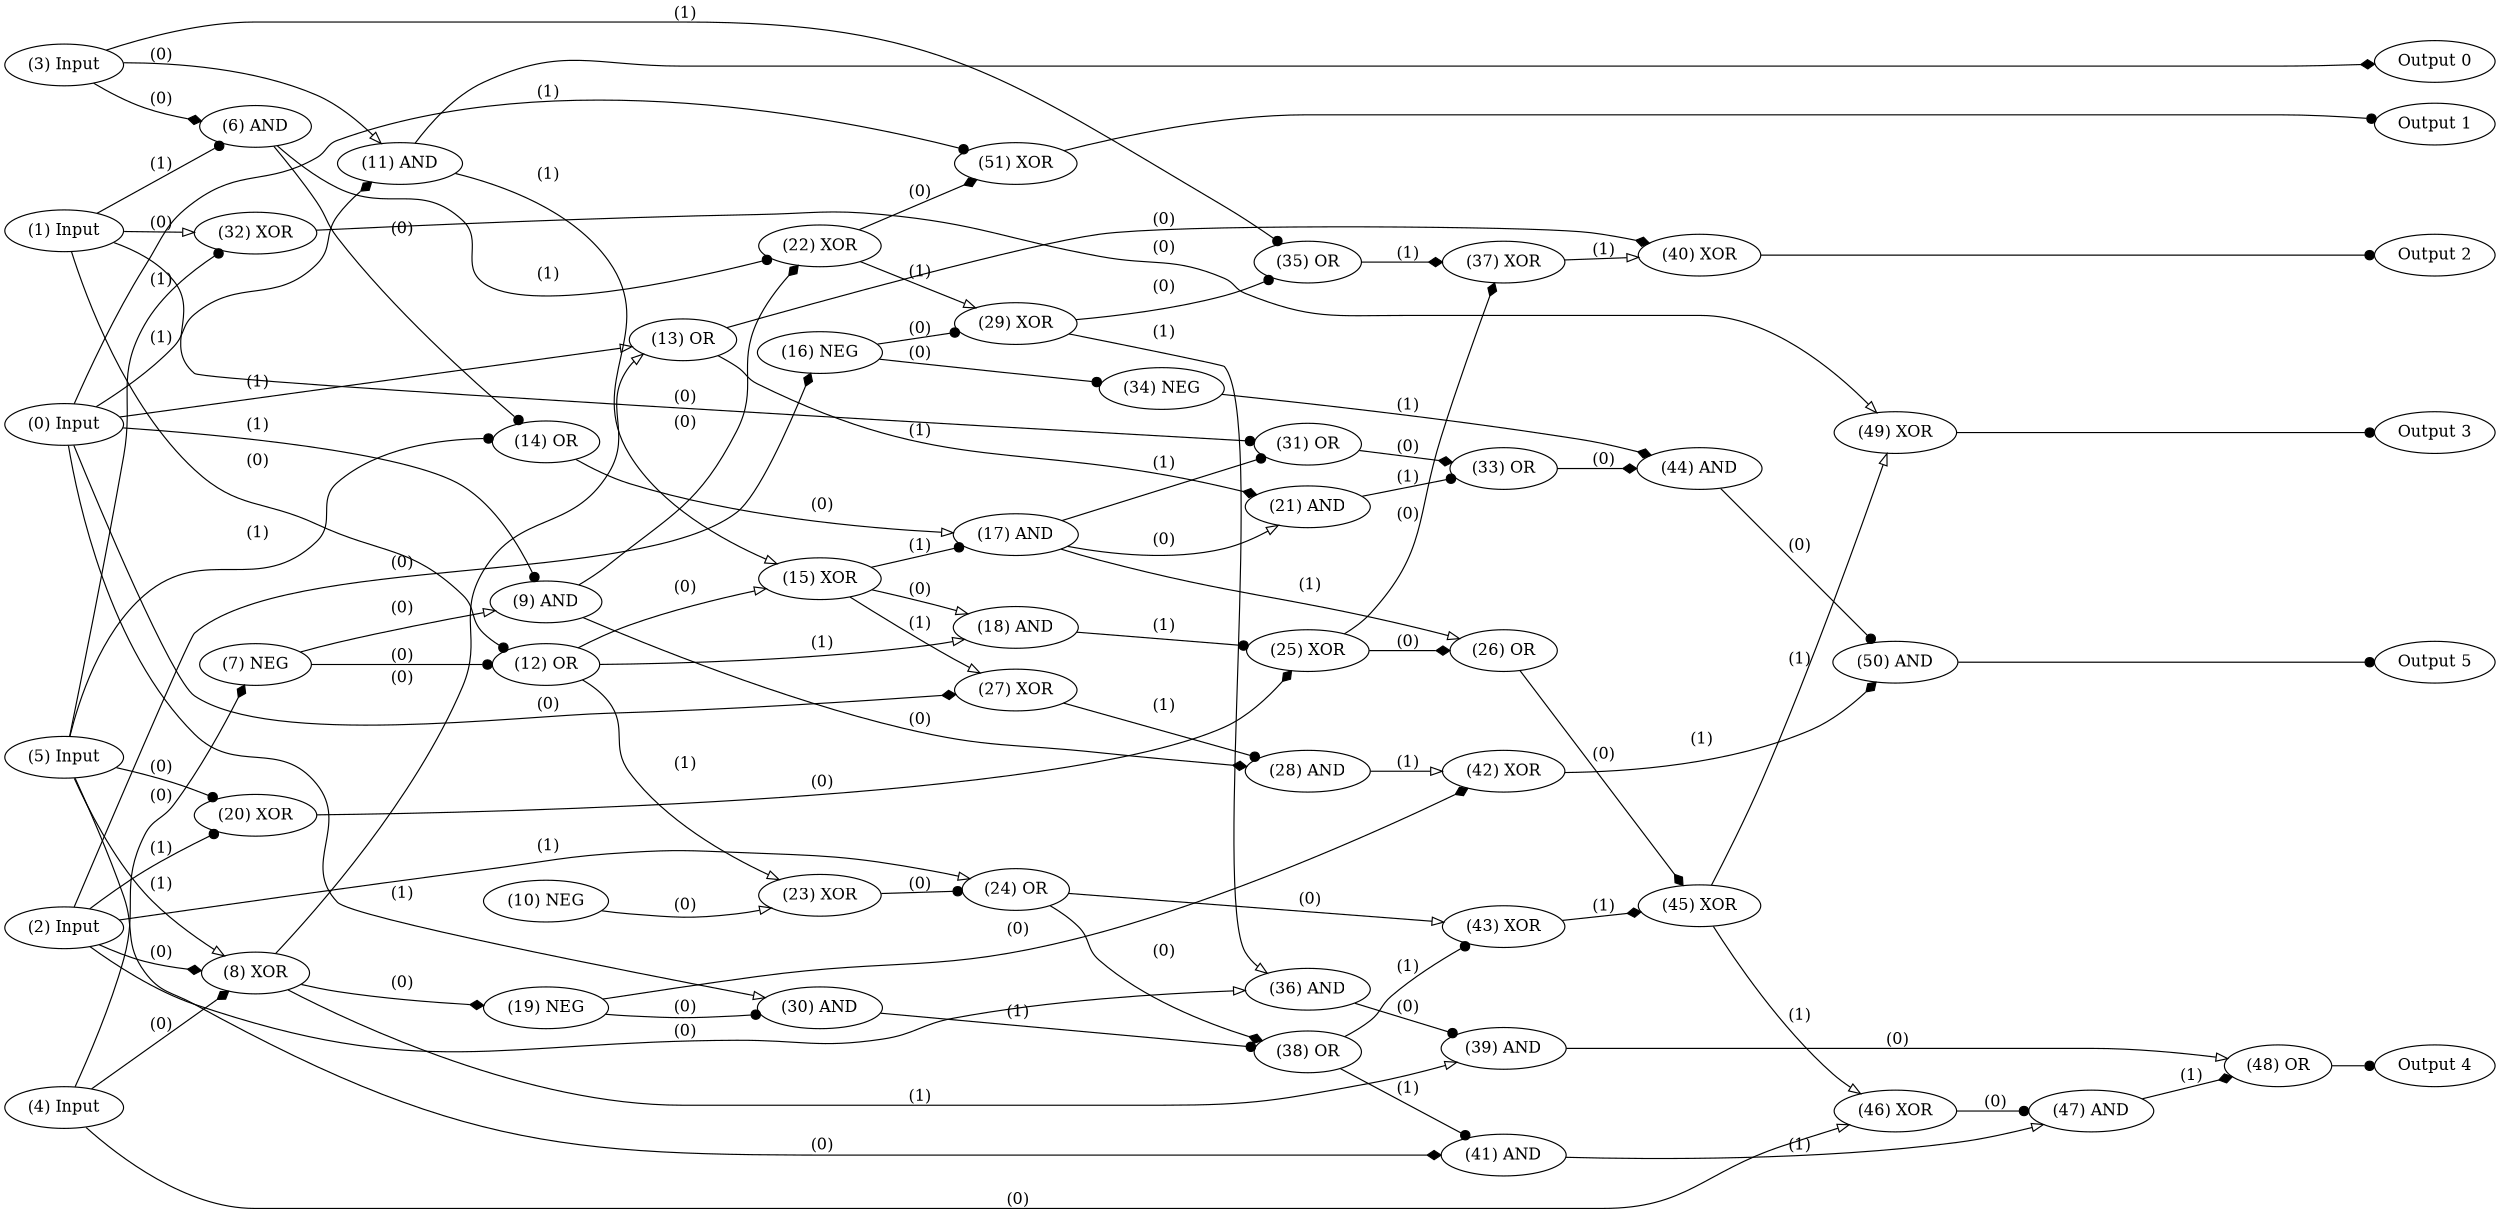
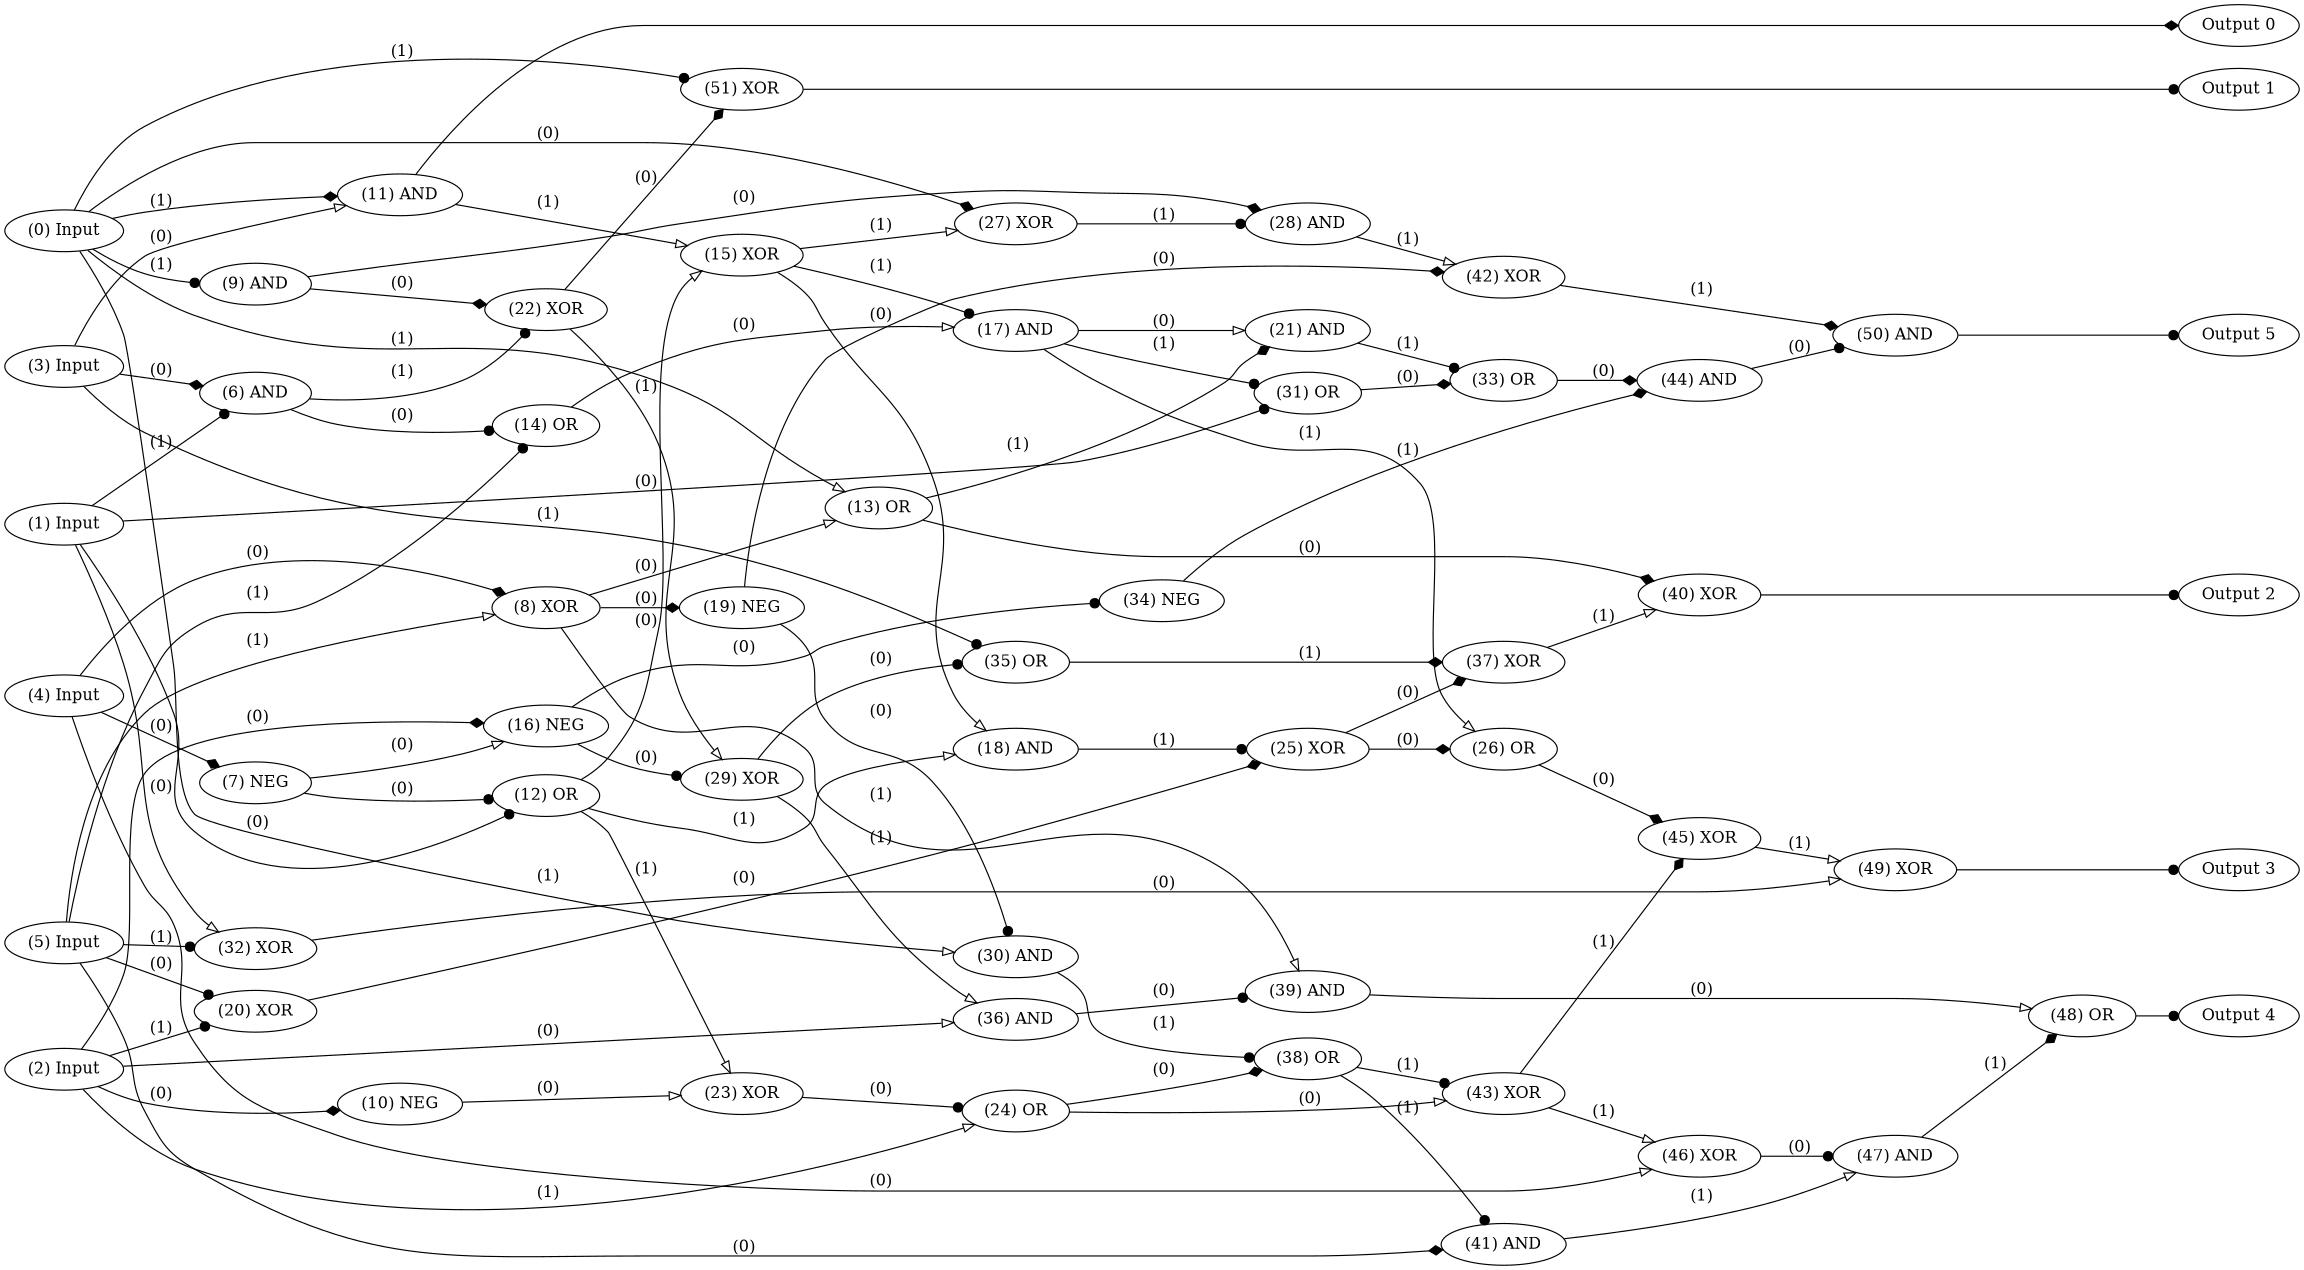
(392, 631) -> (402, 766)
(147, 962) -> (210, 1111)
(1775, 1013) -> (1596, 1123)
